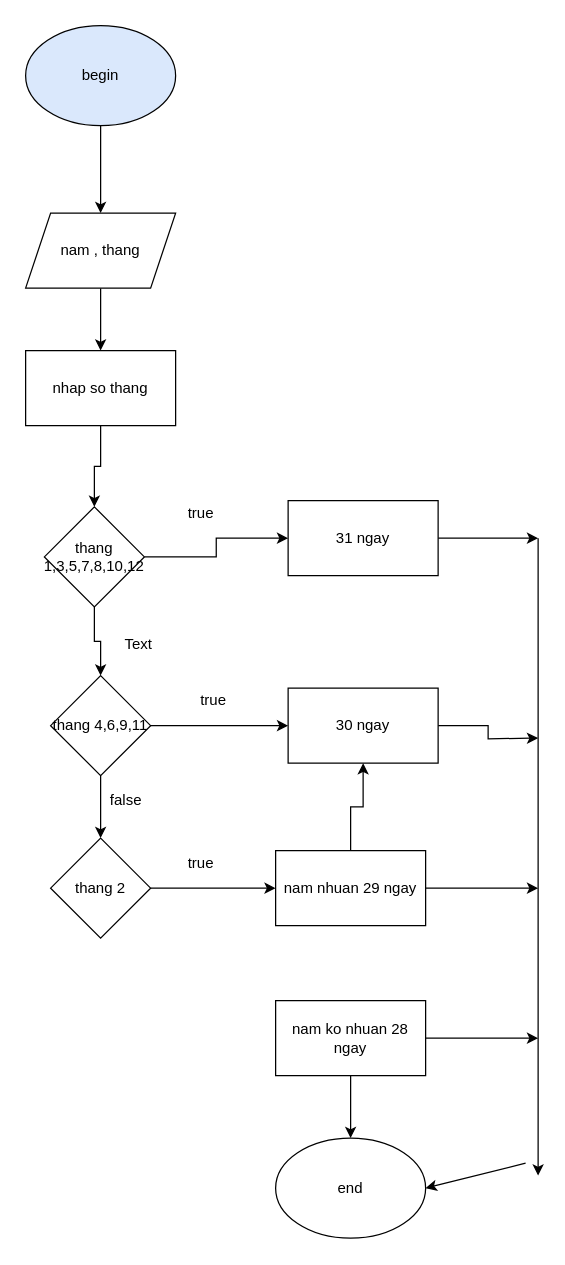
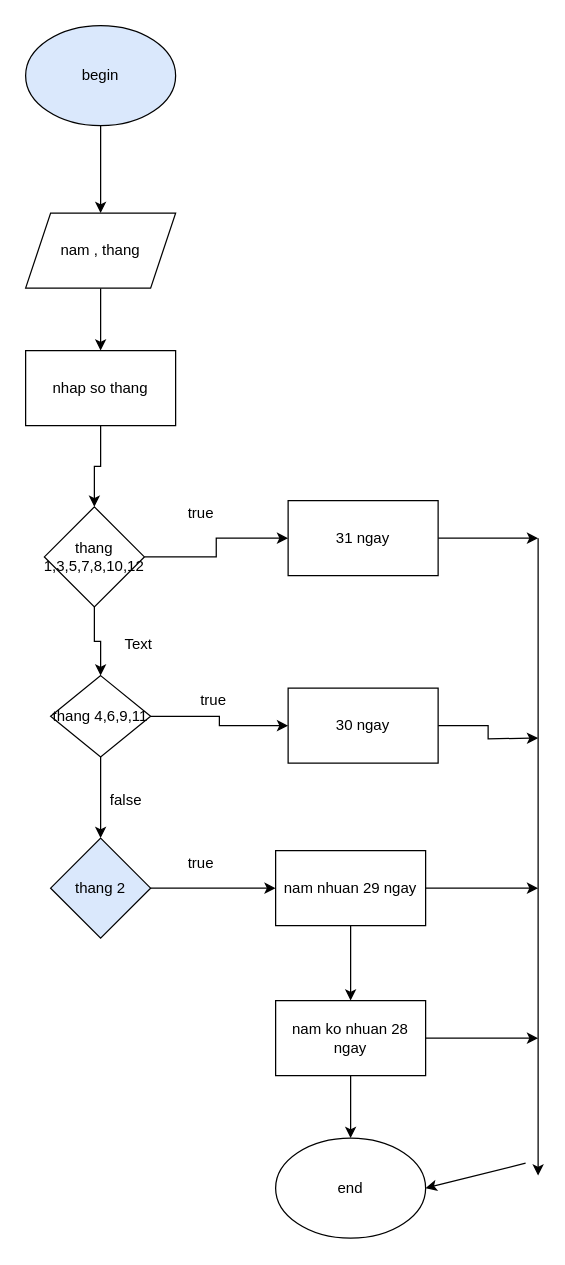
(101, 726) -> (101, 716)
(353, 807) -> (351, 959)
(101, 888) -> (101, 888)
